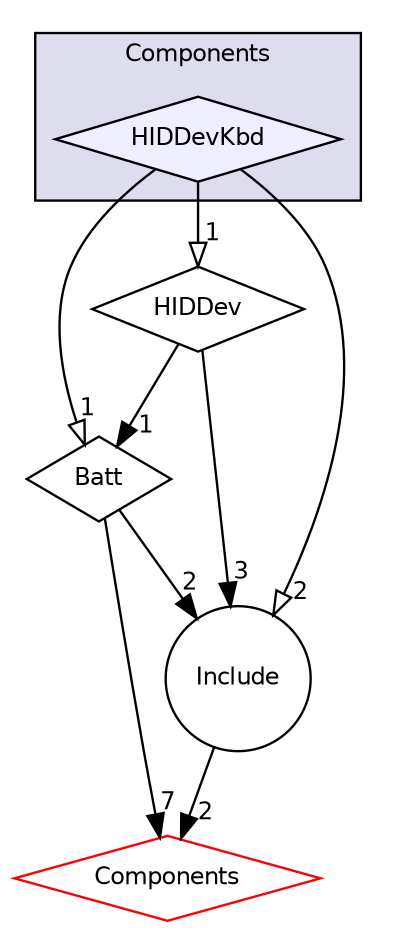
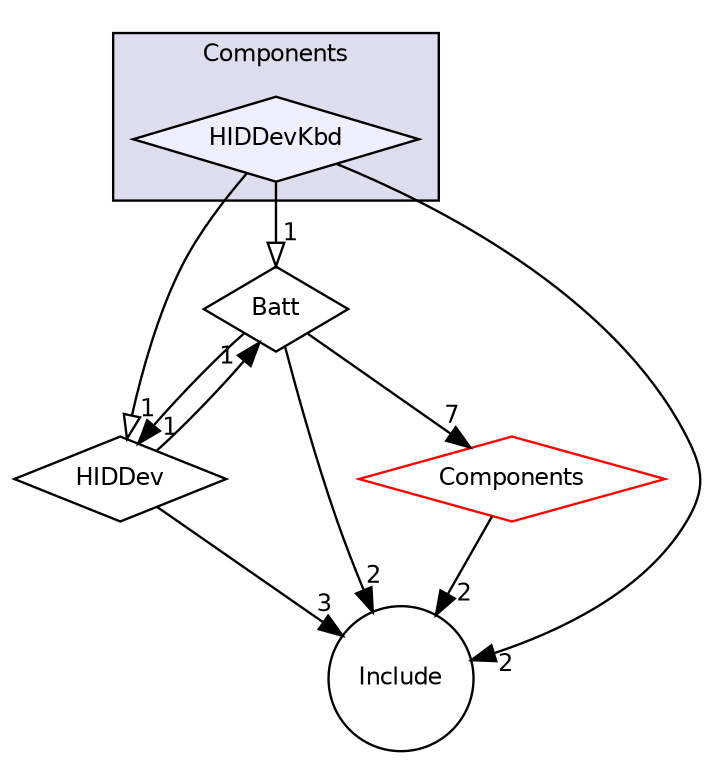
(343, 369) -> (654, 384)
none -> (198, 378)
(202, 782) -> (470, 555)
